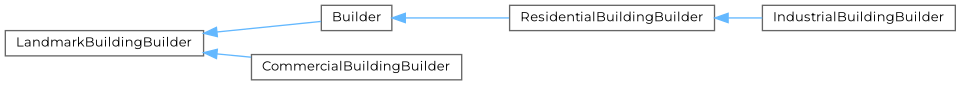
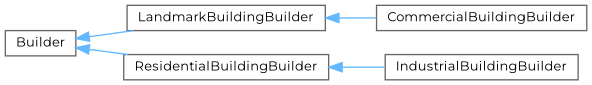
(269, 27) -> (111, 34)
